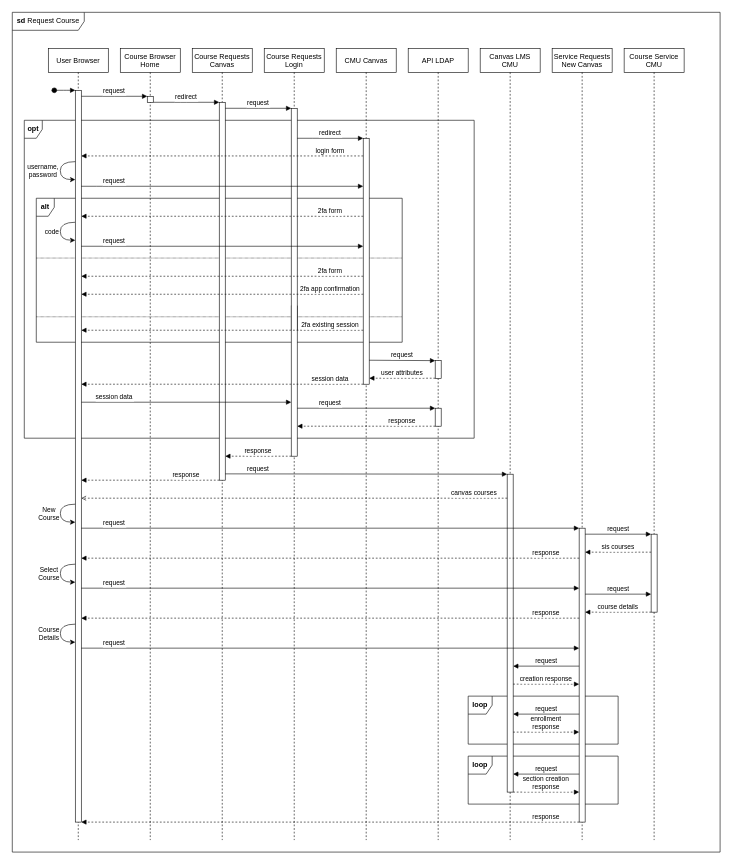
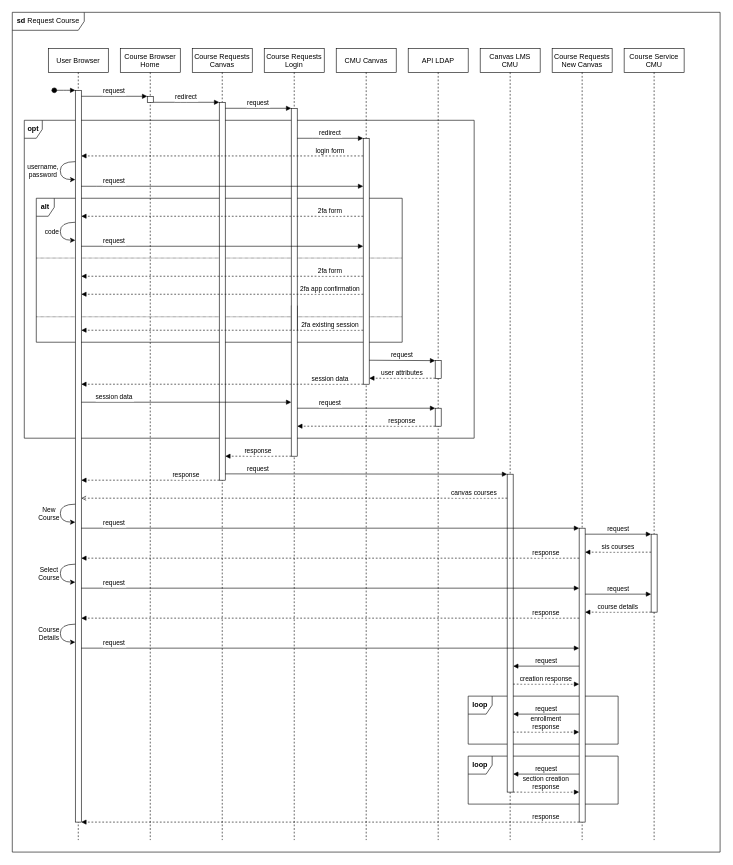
(582, 56) -> (582, 56)
